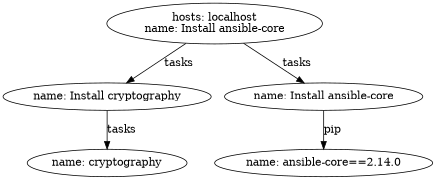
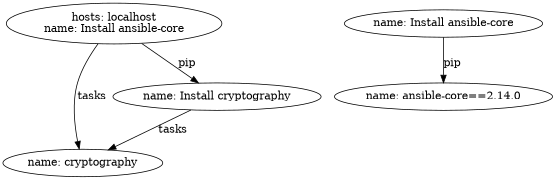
(271, 61) -> (76, 90)
(179, 63) -> (187, 63)
